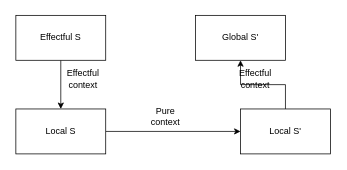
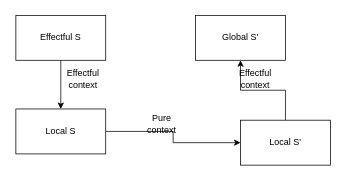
(165, 117) -> (162, 124)
(285, 132) -> (285, 143)
